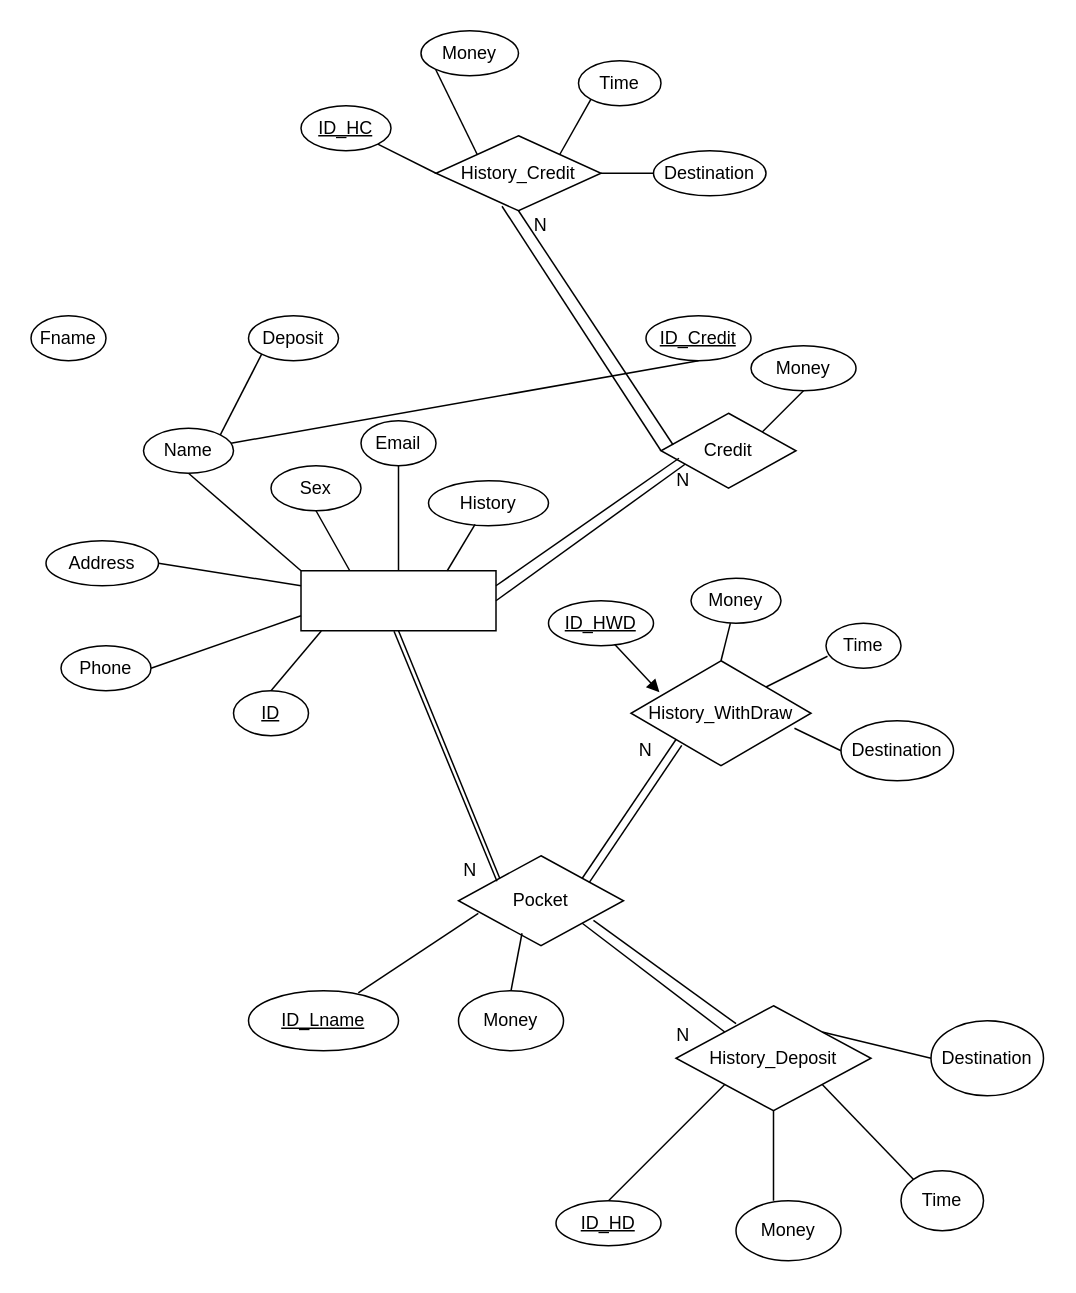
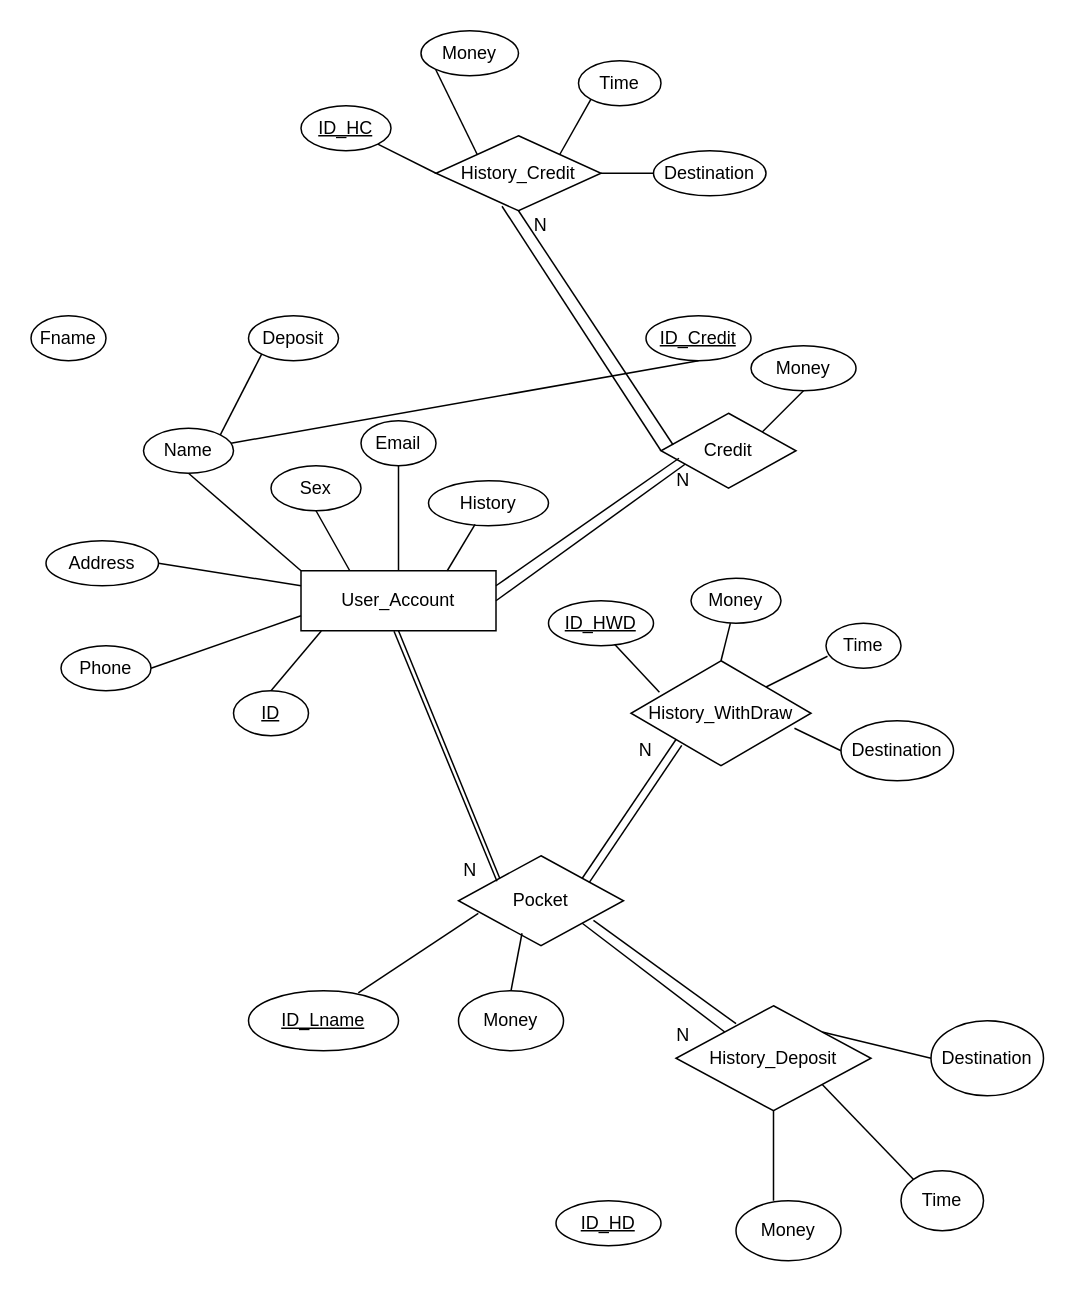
none -> (398, 601)
(649, 682) -> (654, 686)
(666, 1143) -> none
